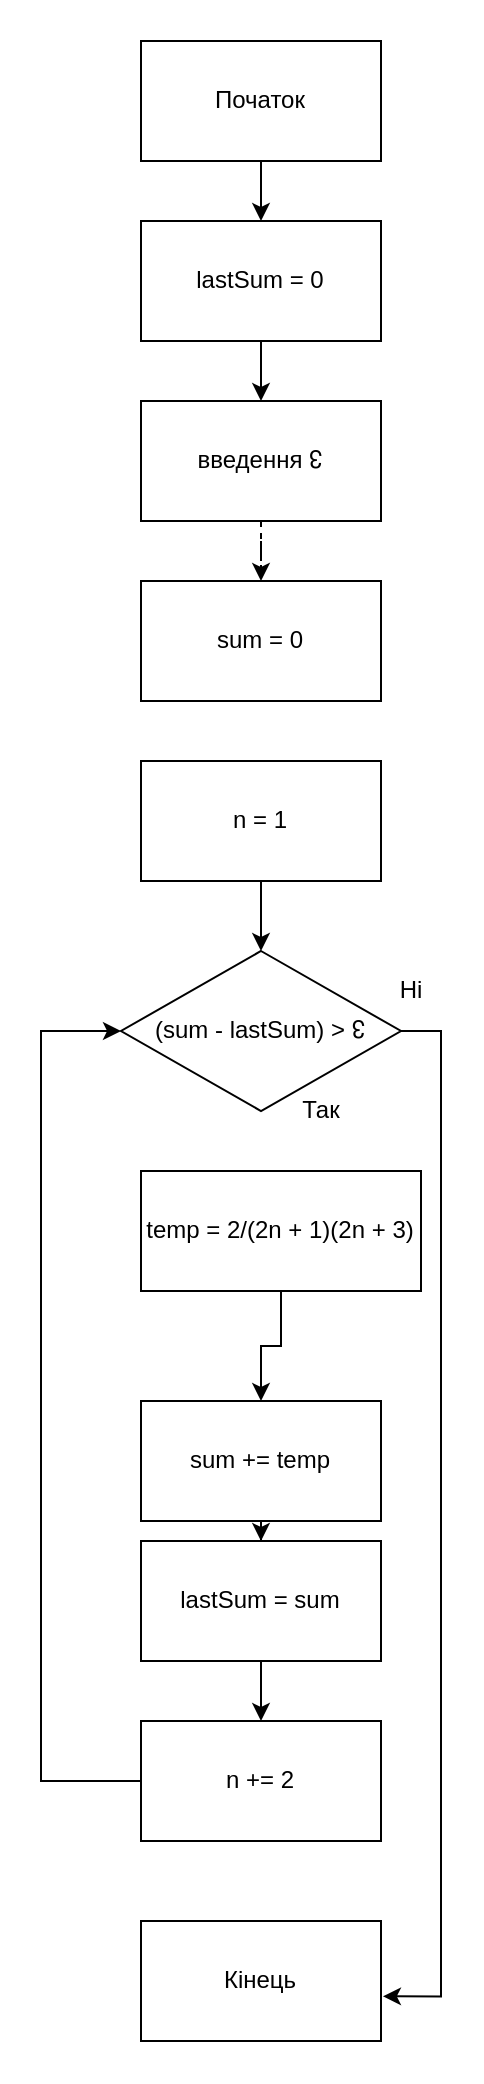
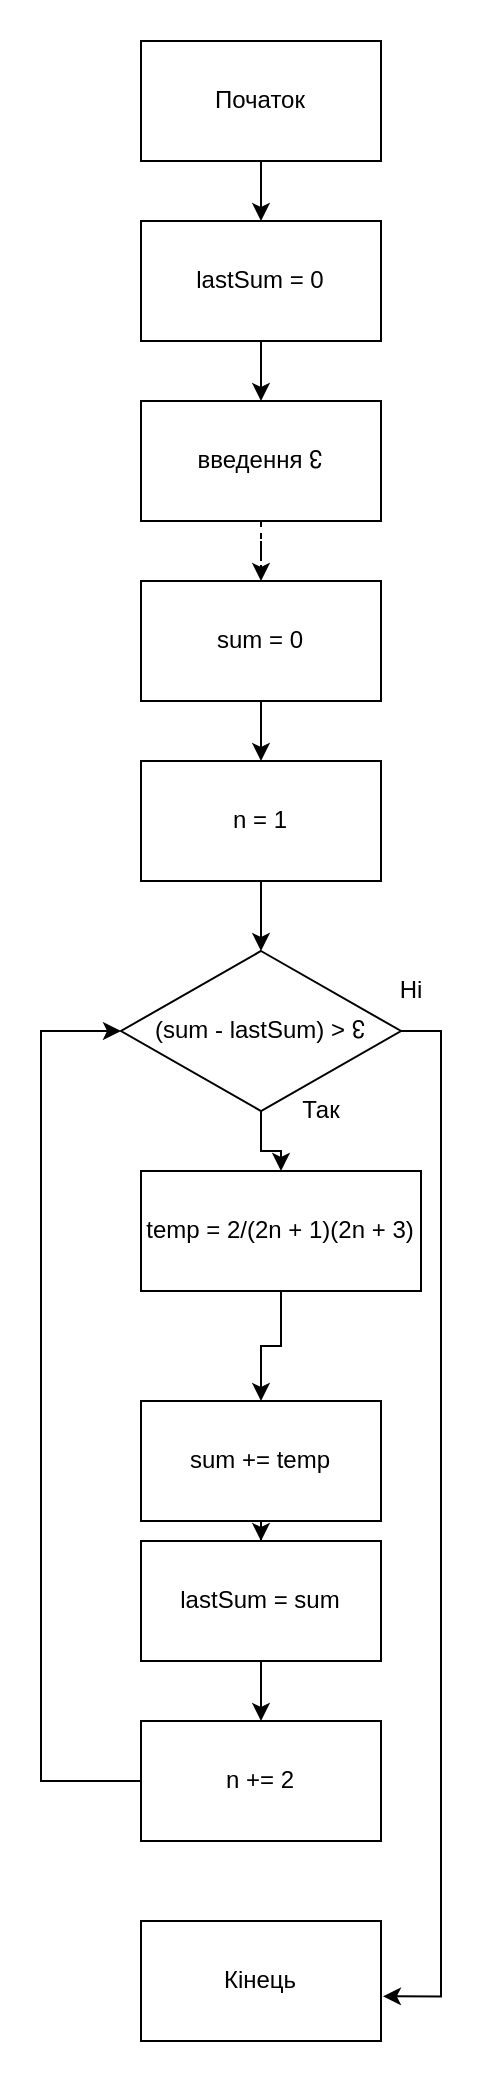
none -> (261, 738)
none -> (261, 1144)
